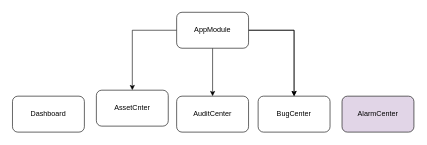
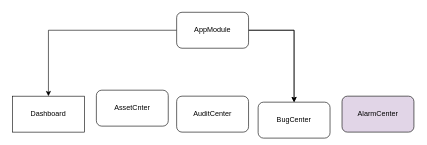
none -> (48, 60)
(213, 70) -> none
(132, 84) -> none
(48, 114) -> (48, 114)
(294, 114) -> (294, 120)
